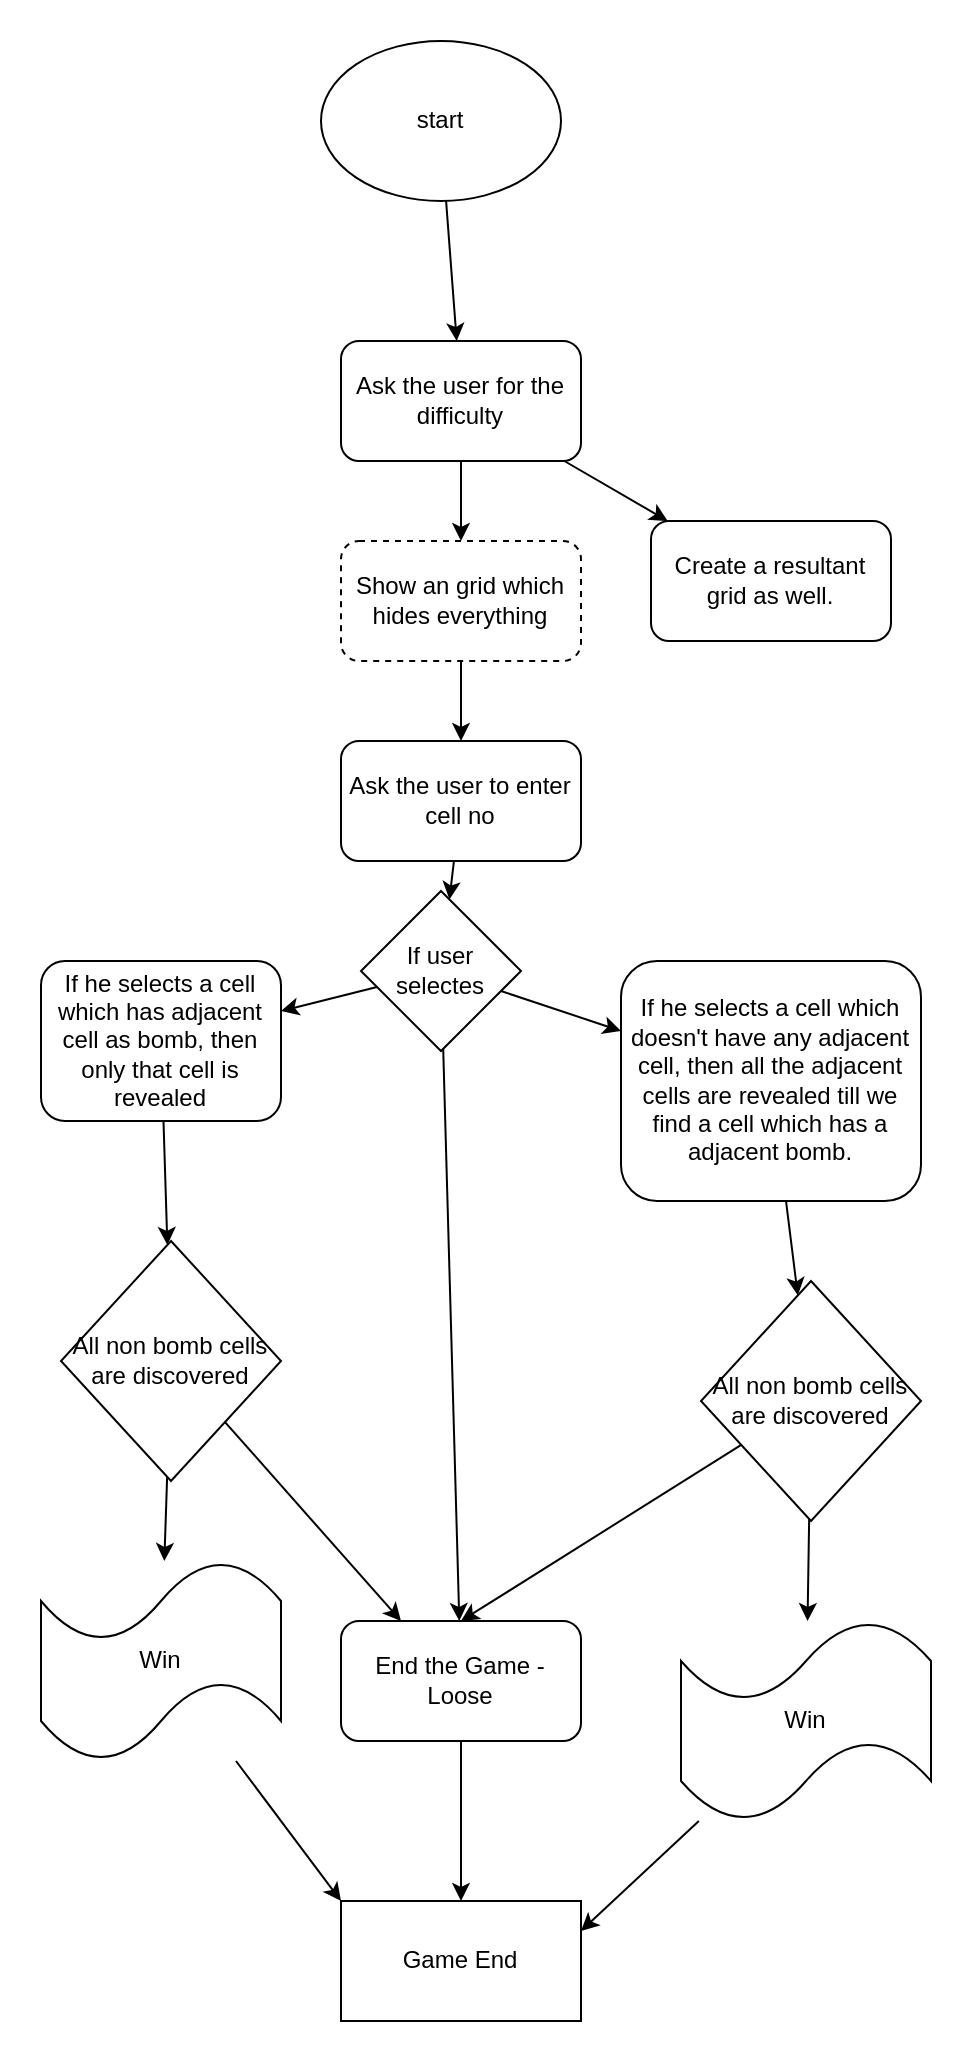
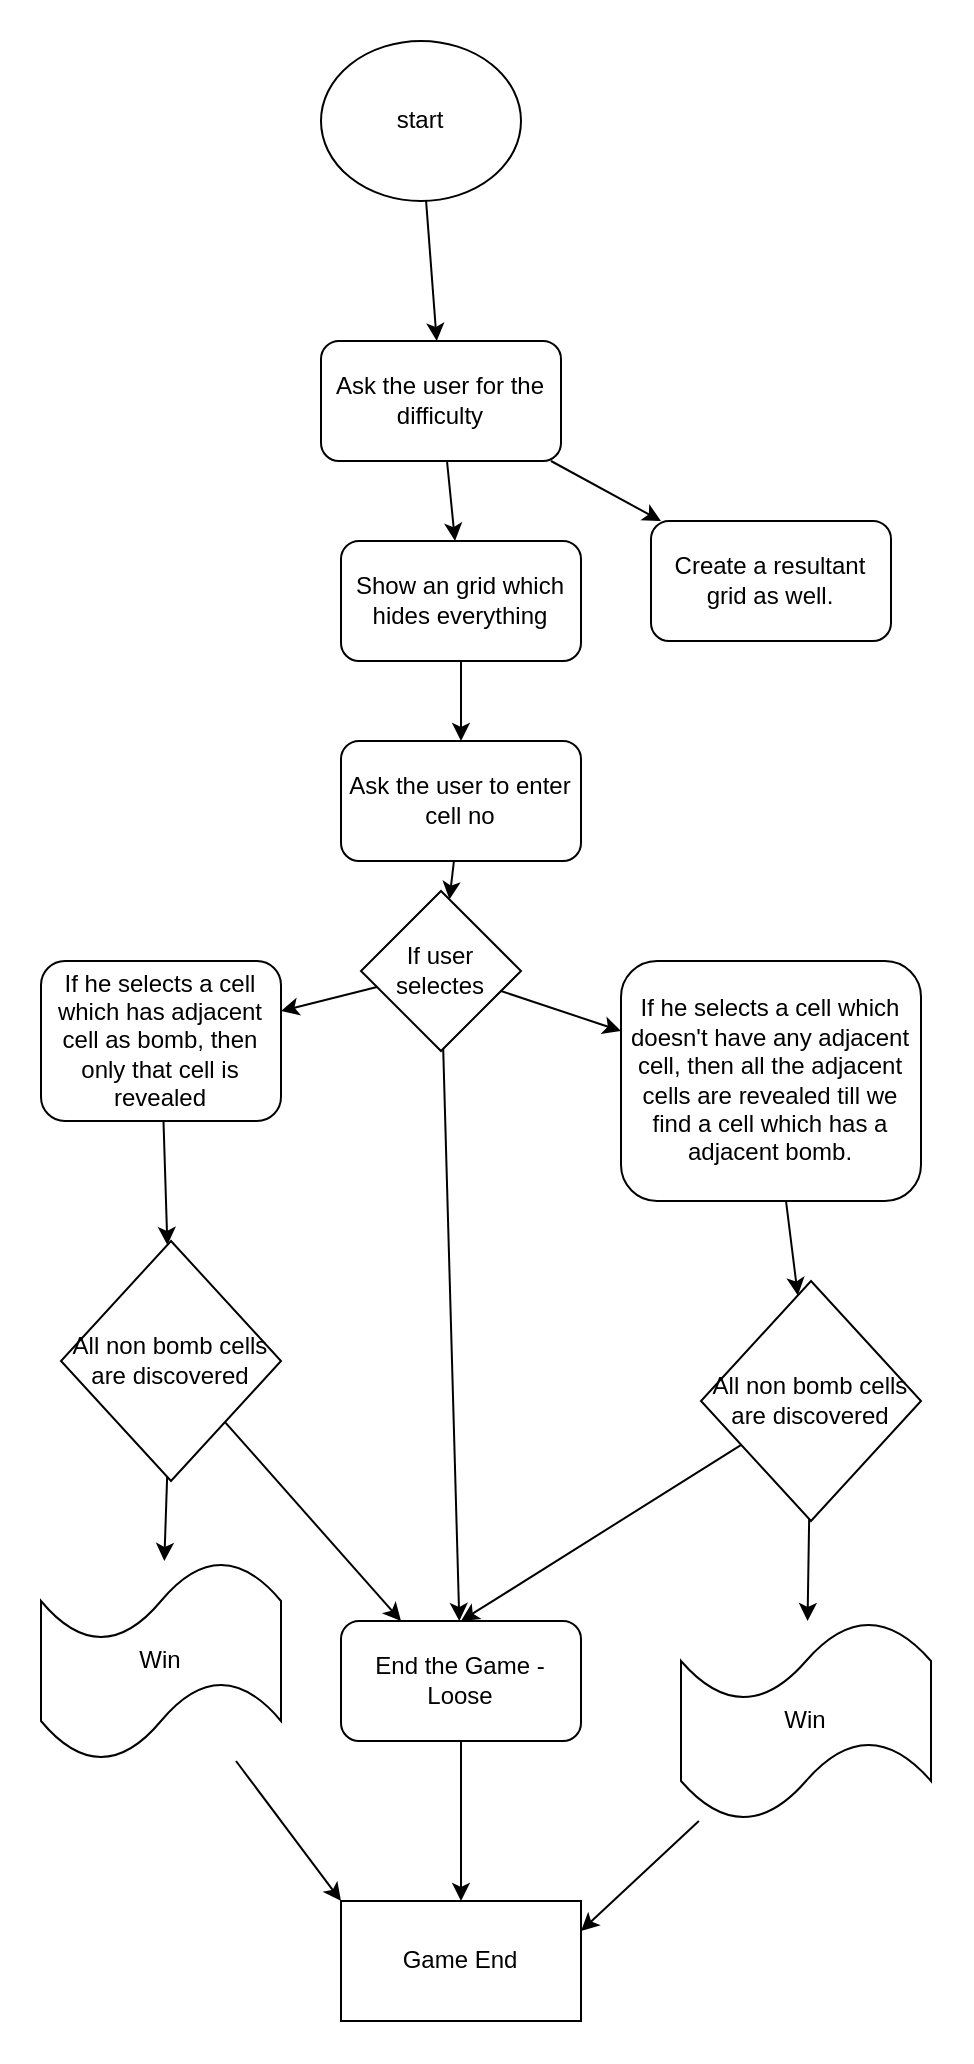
(441, 121) -> (421, 121)
(461, 401) -> (441, 401)
(461, 601) -> (461, 601)
